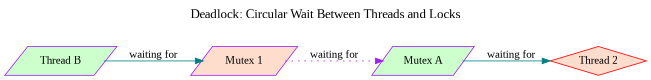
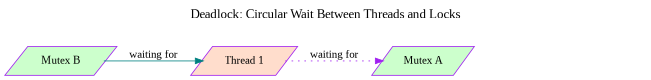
(61, 61) -> (61, 61)
(244, 61) -> (244, 61)
(598, 61) -> none
